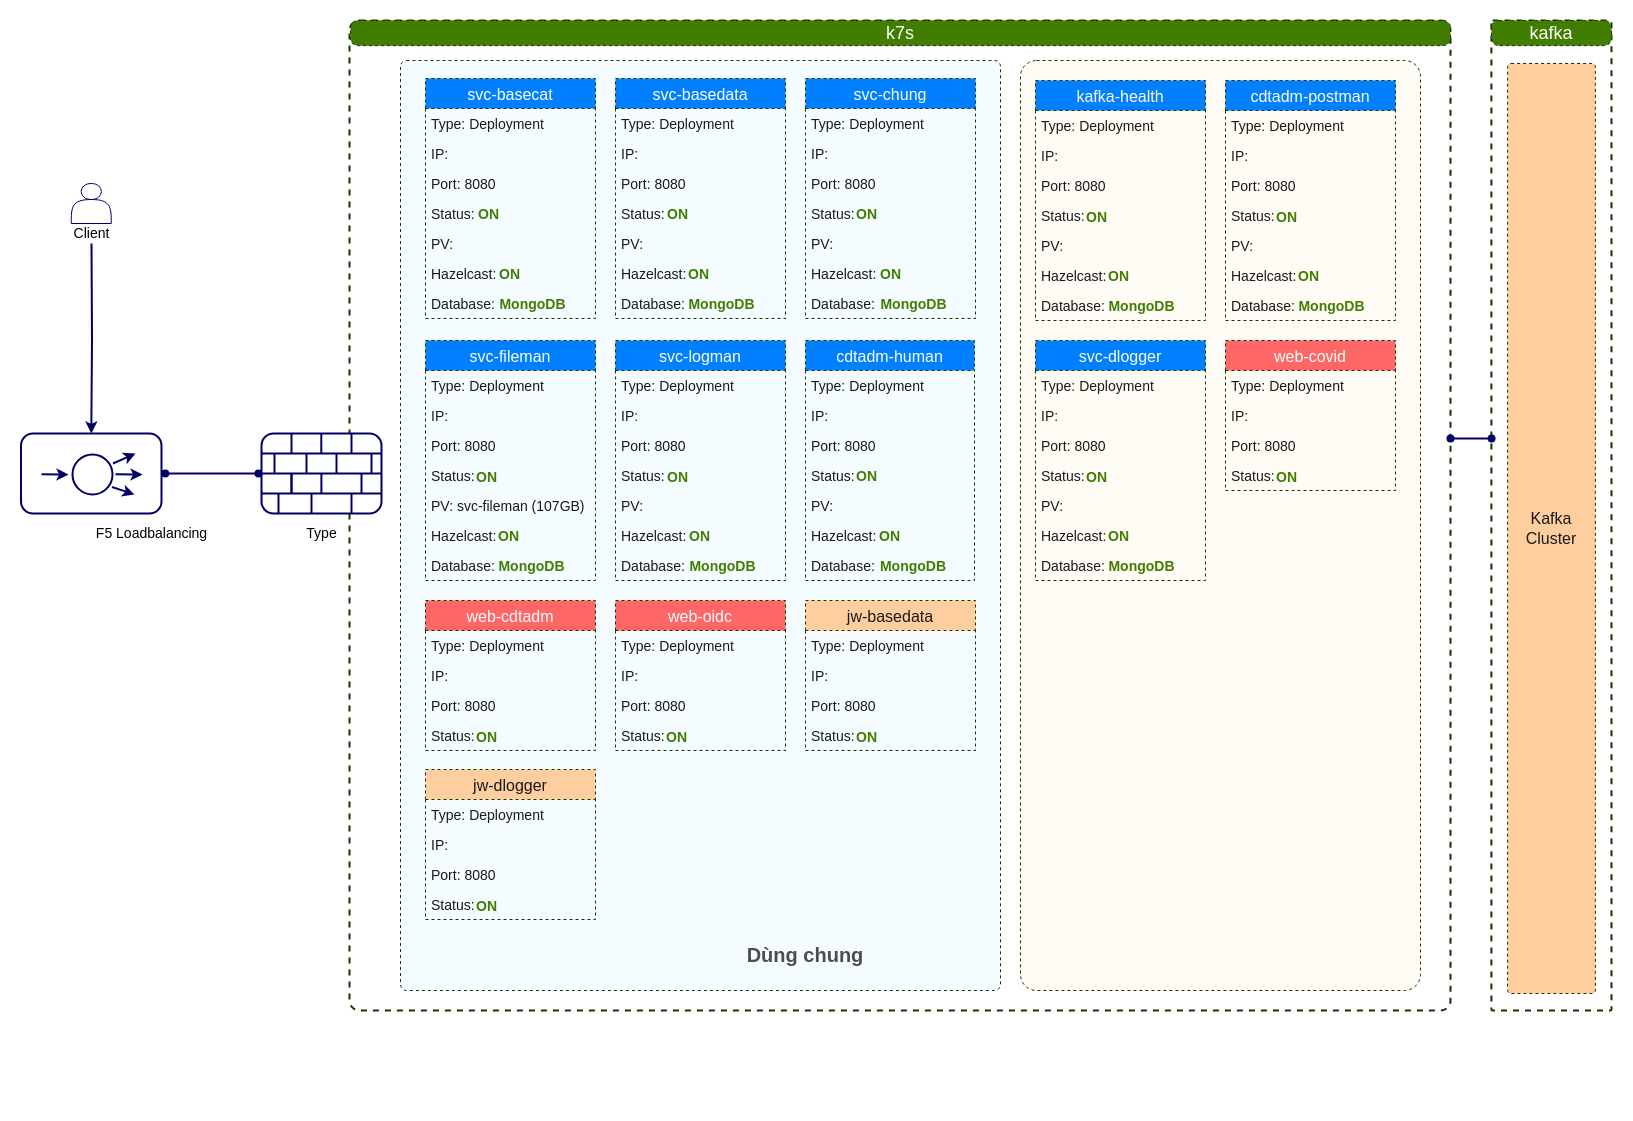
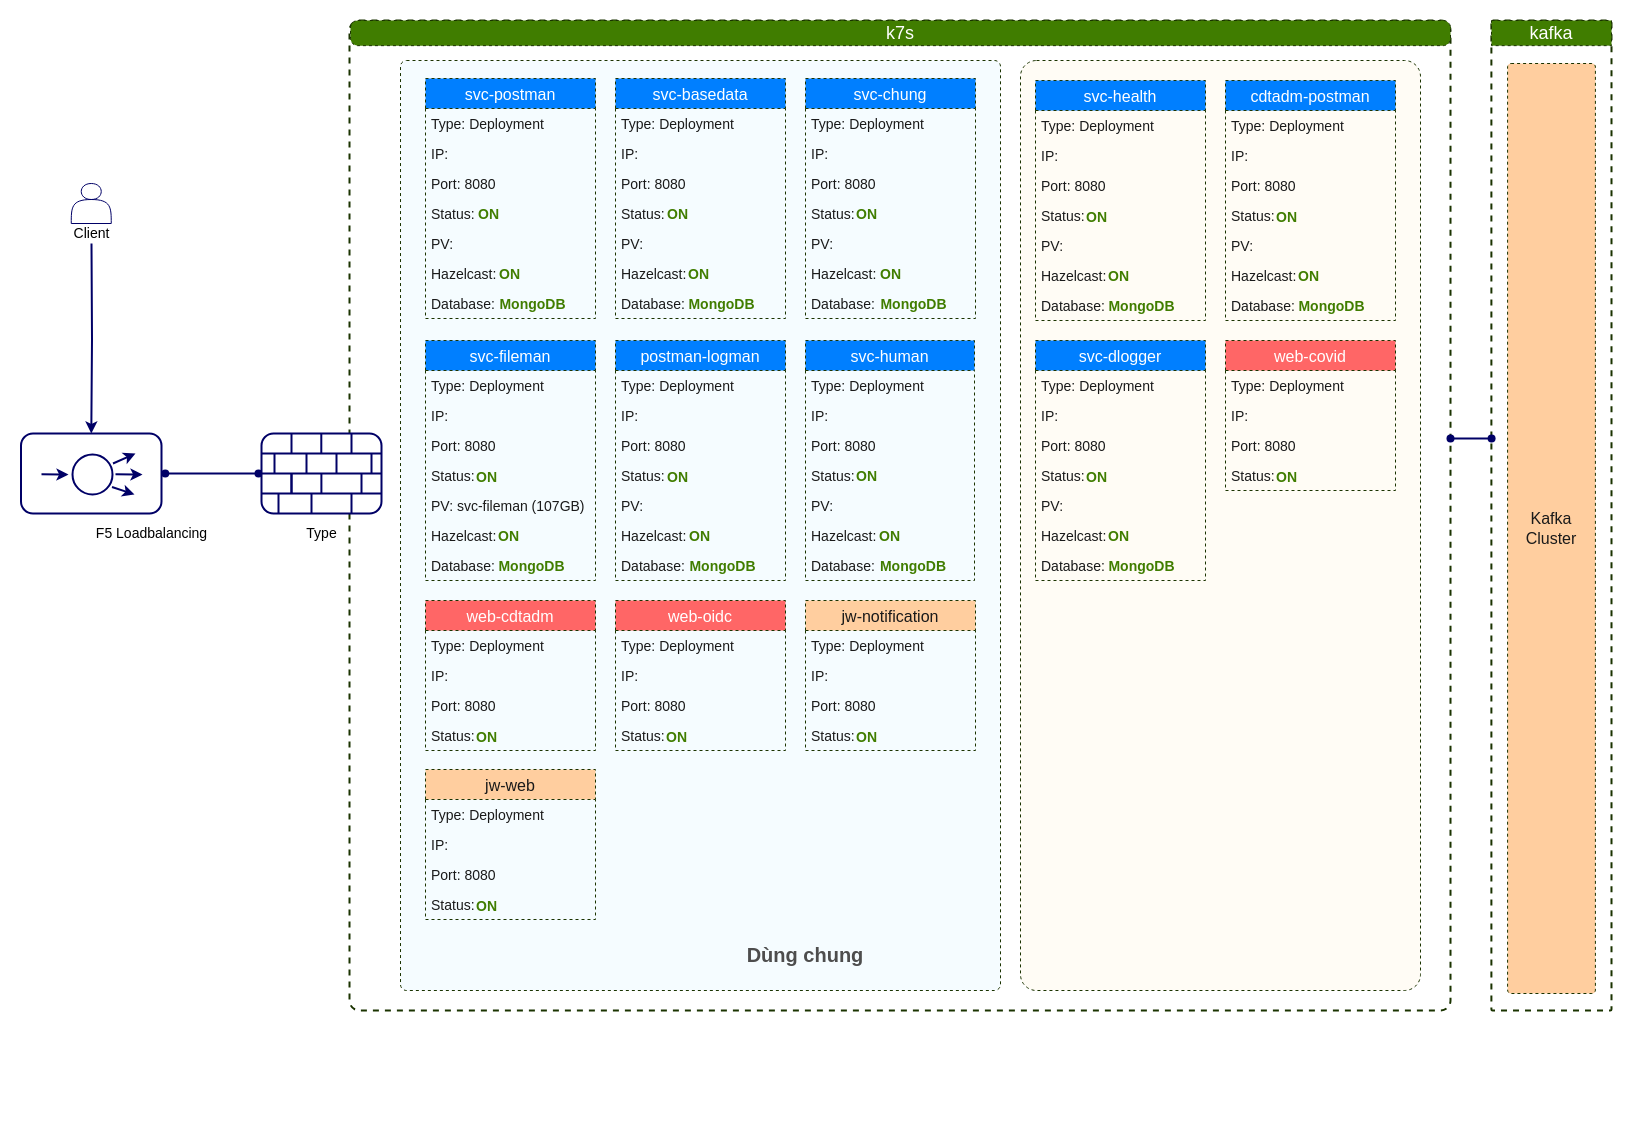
(1552, 33) -> (1552, 33)
(510, 95) -> (510, 95)
(1120, 97) -> (1120, 97)
(700, 357) -> (700, 357)
(890, 357) -> (890, 357)
(890, 617) -> (890, 617)
(510, 786) -> (510, 786)
